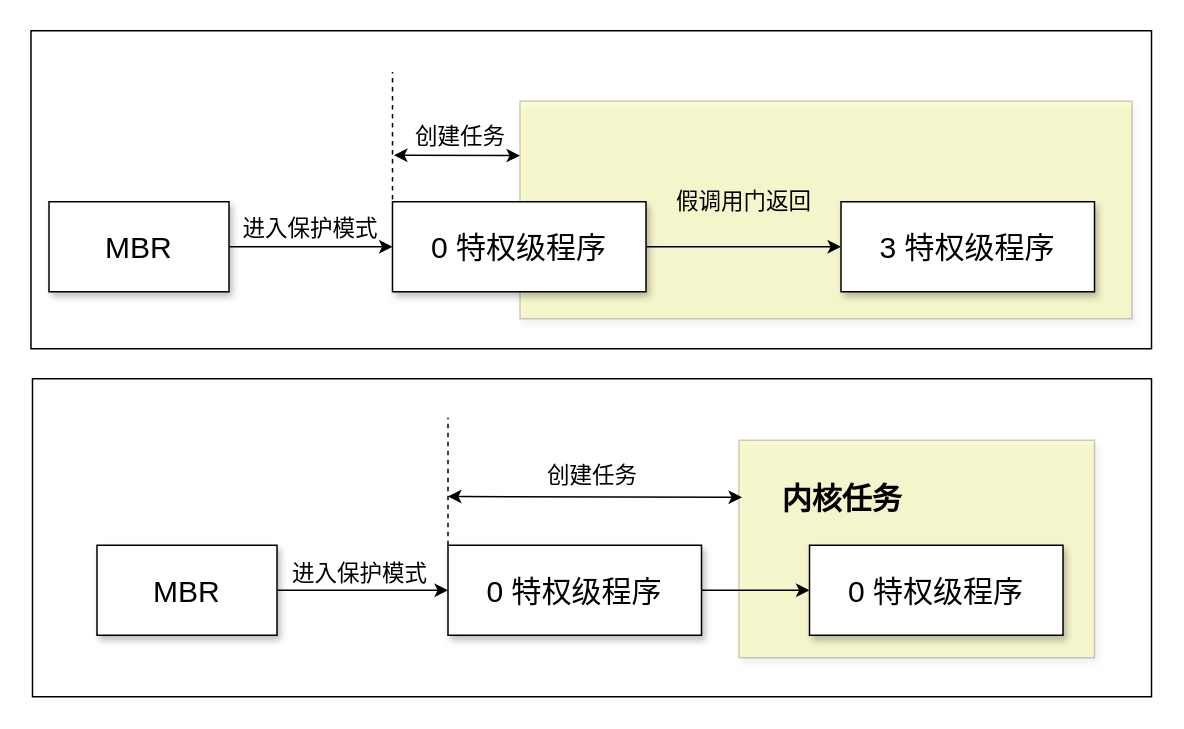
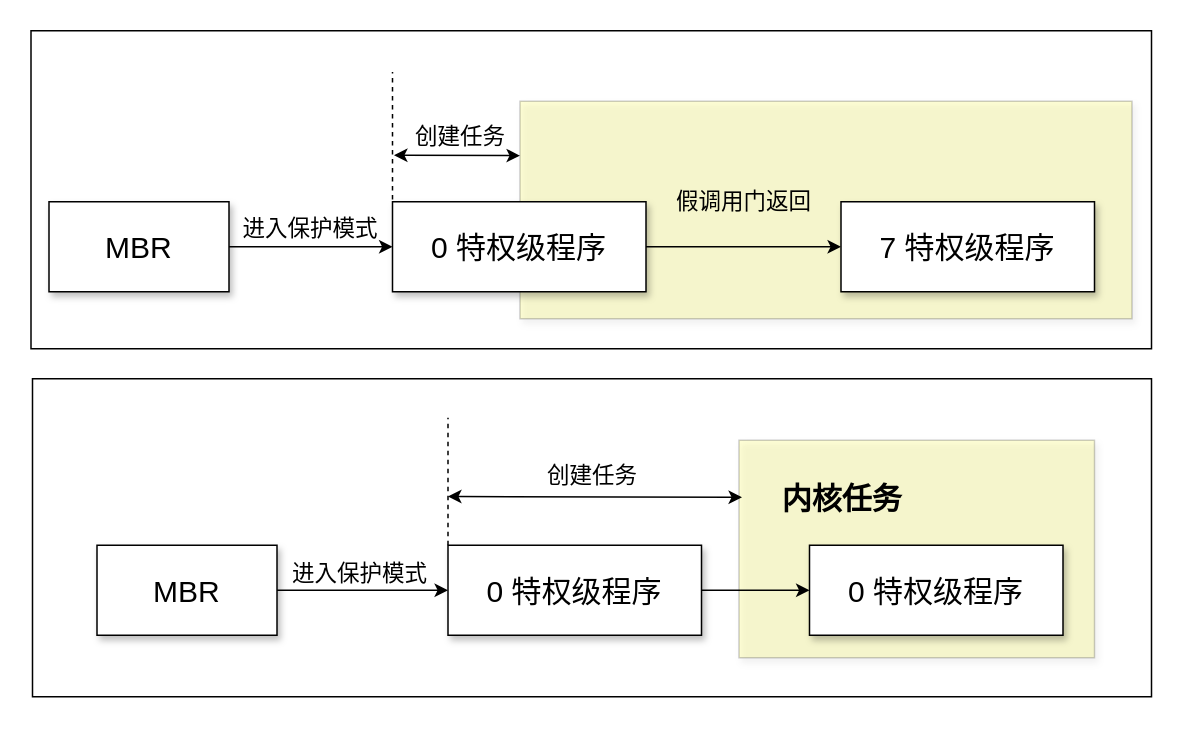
(968, 247) -> (968, 247)
